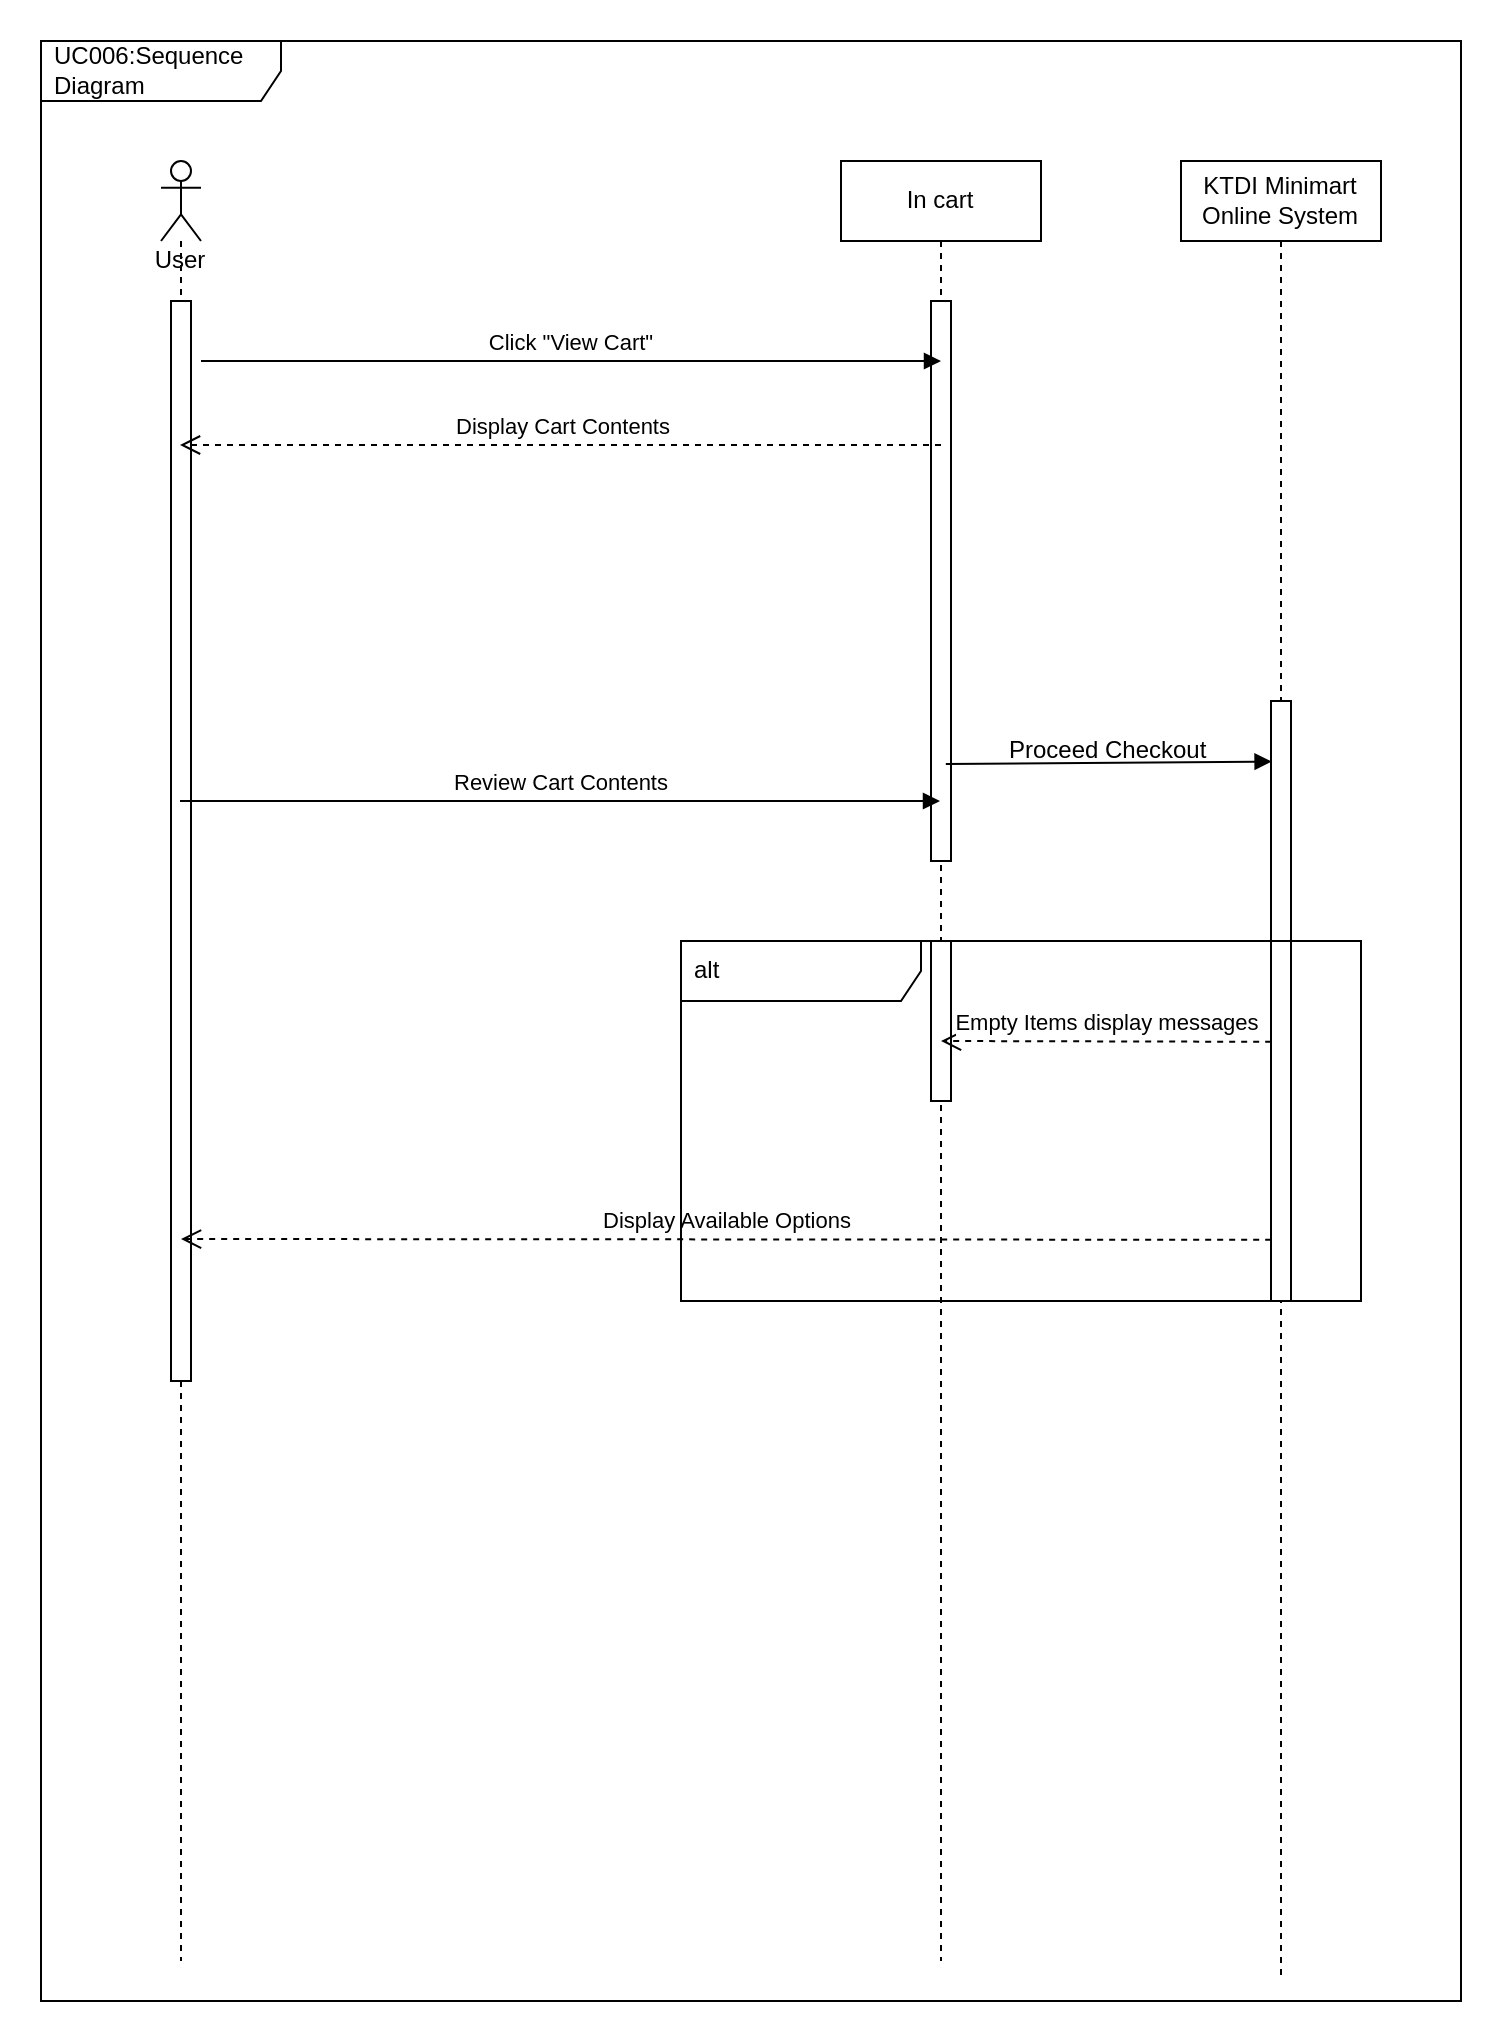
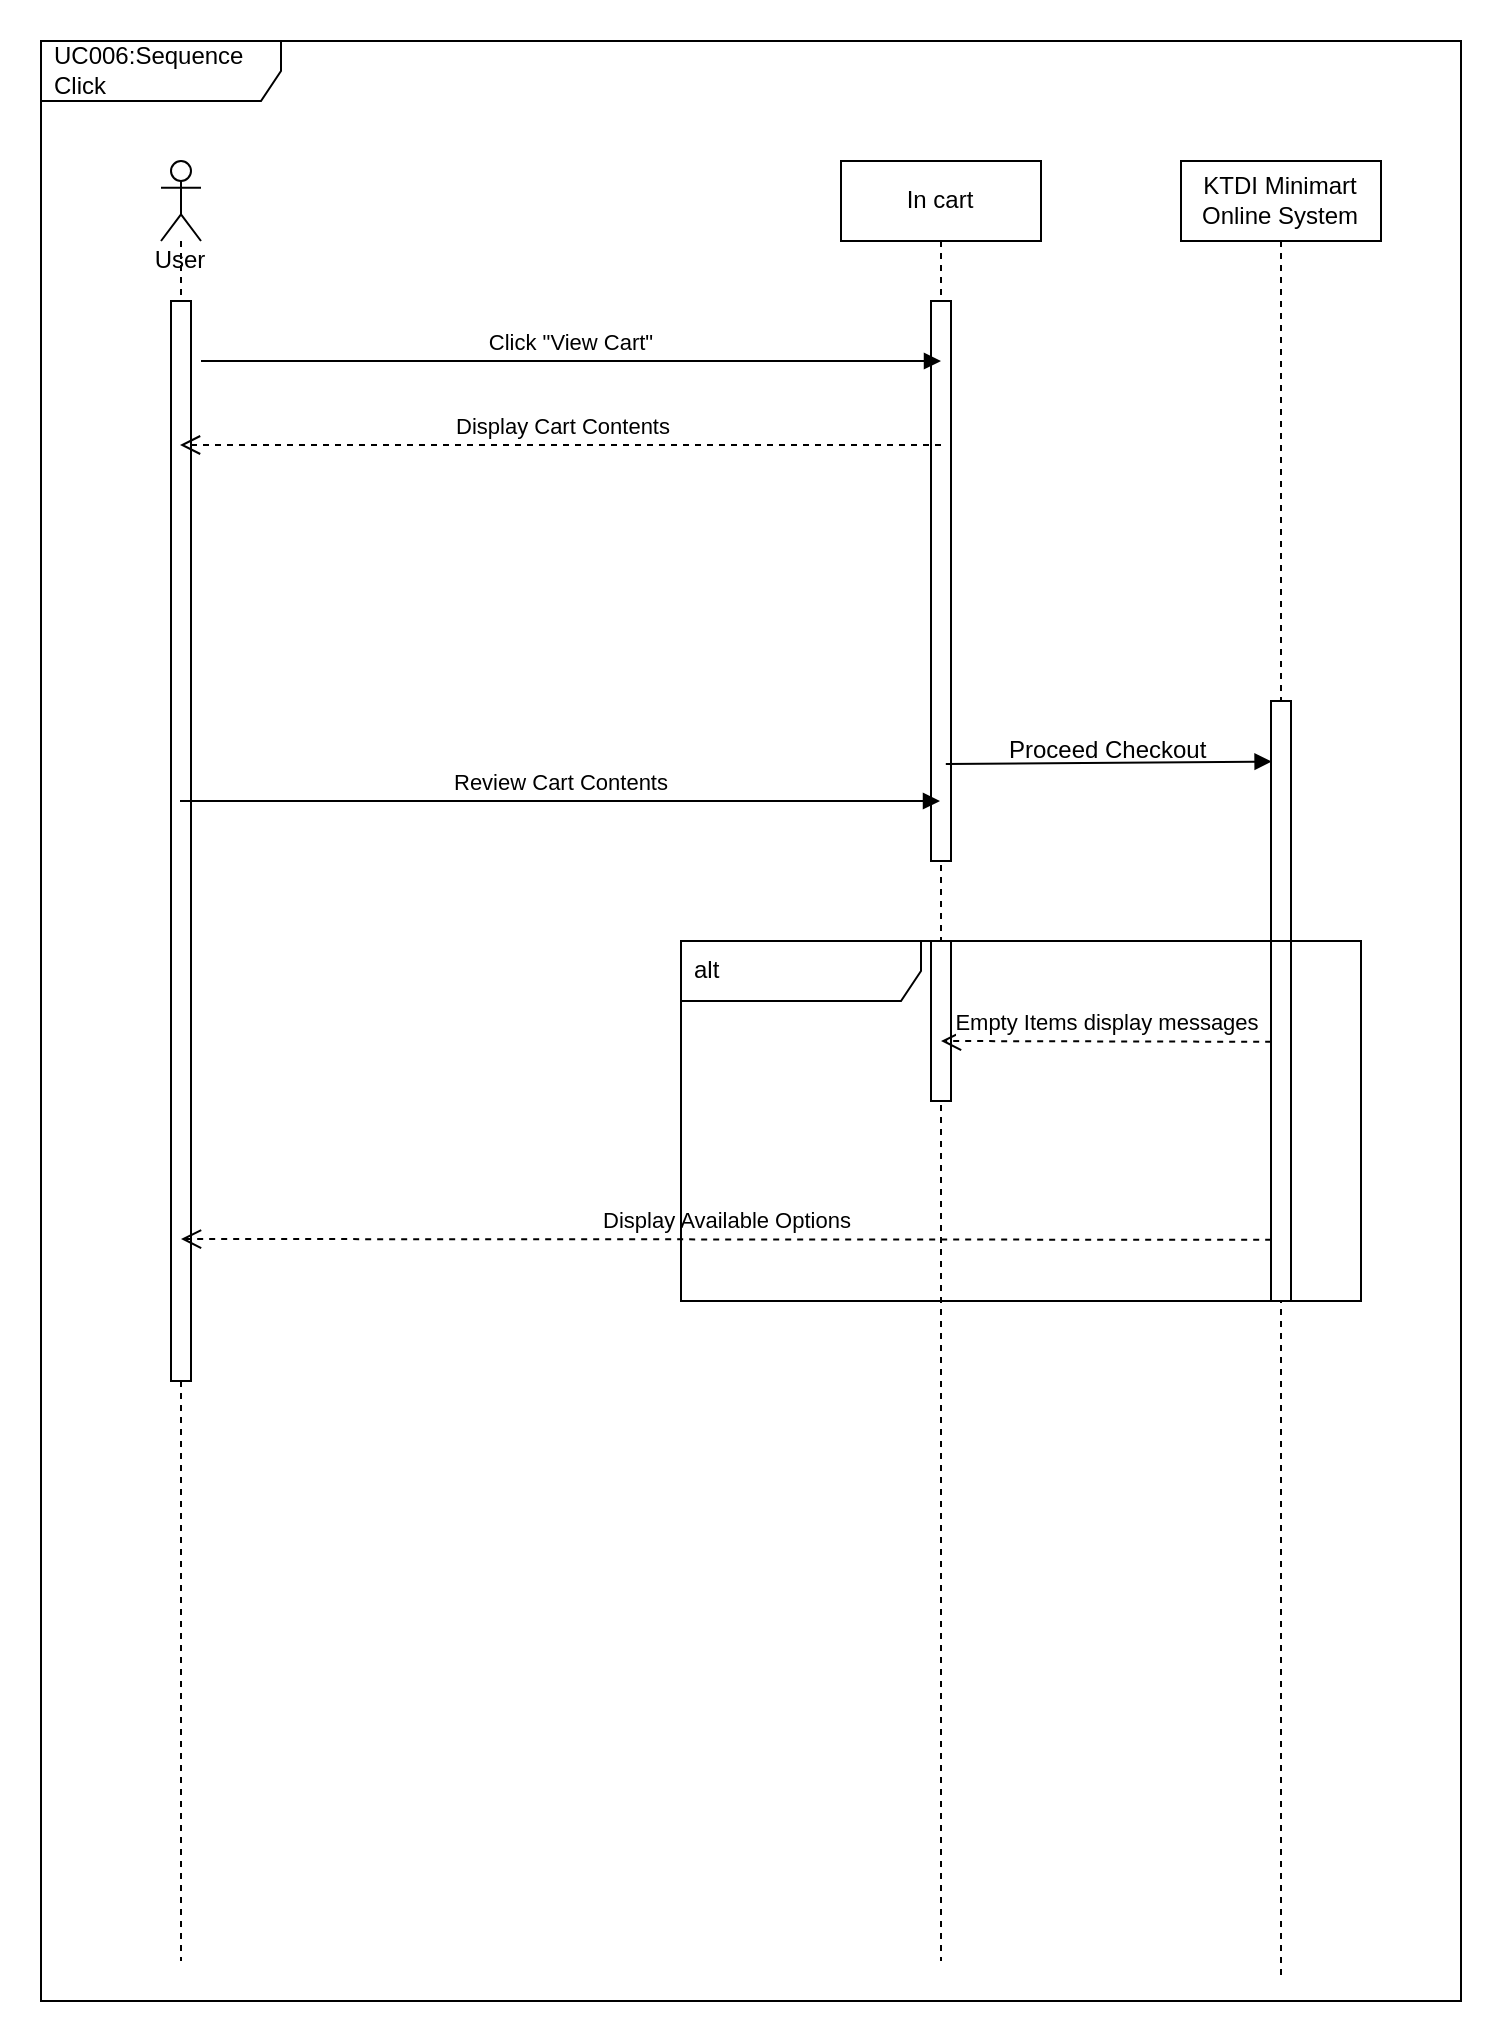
(168, 71) -> (168, 71)
